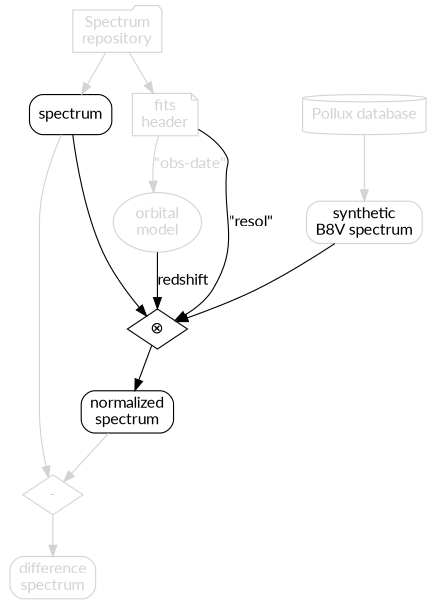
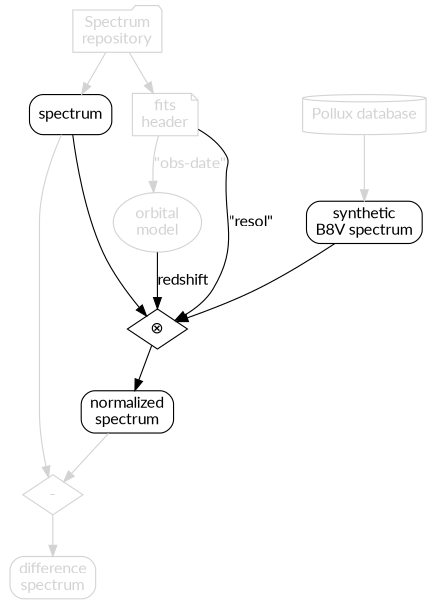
(364, 222) -> (364, 222)
